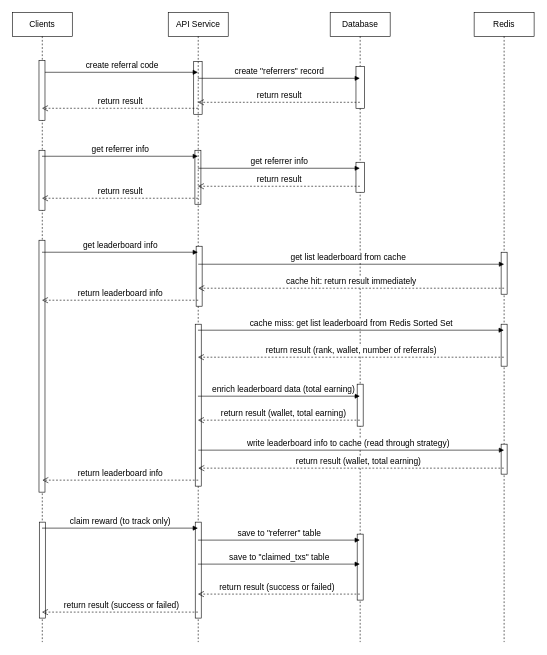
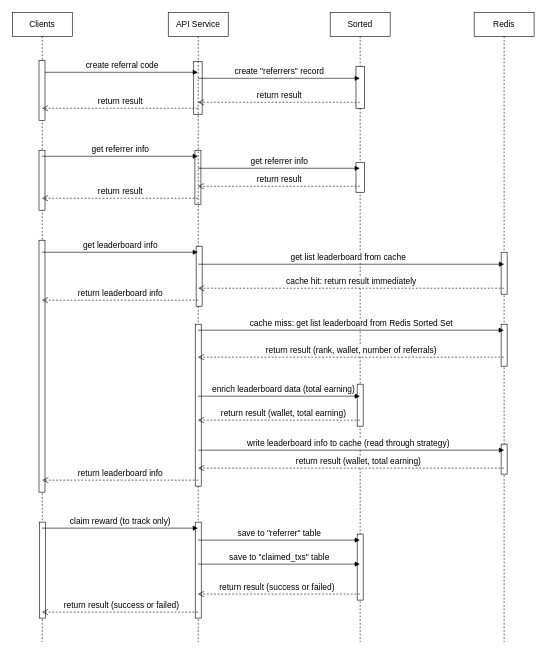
(360, 24) -> (360, 24)
